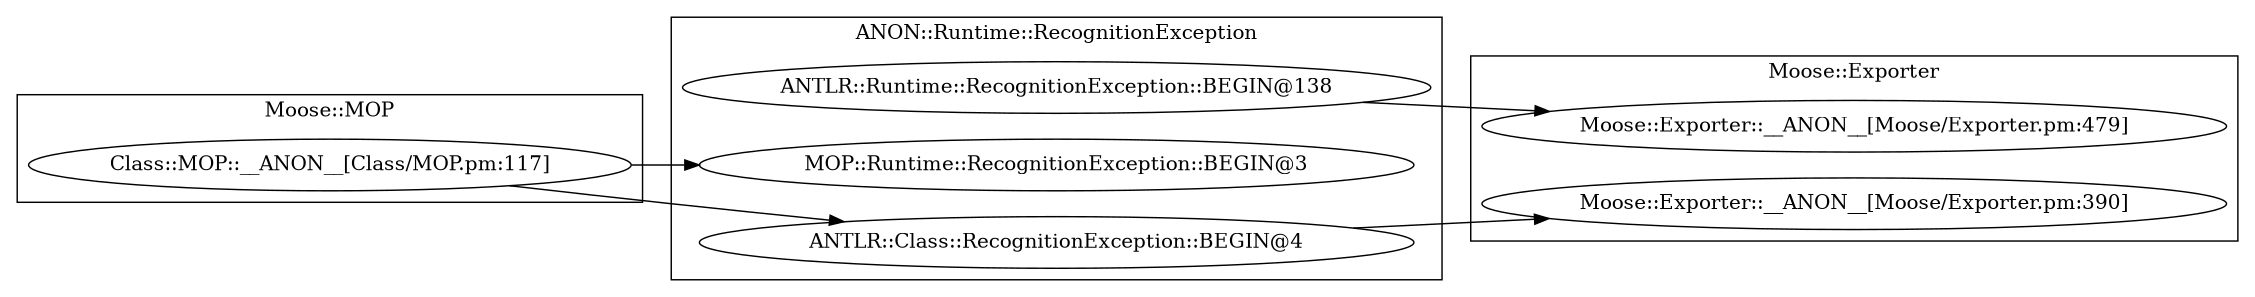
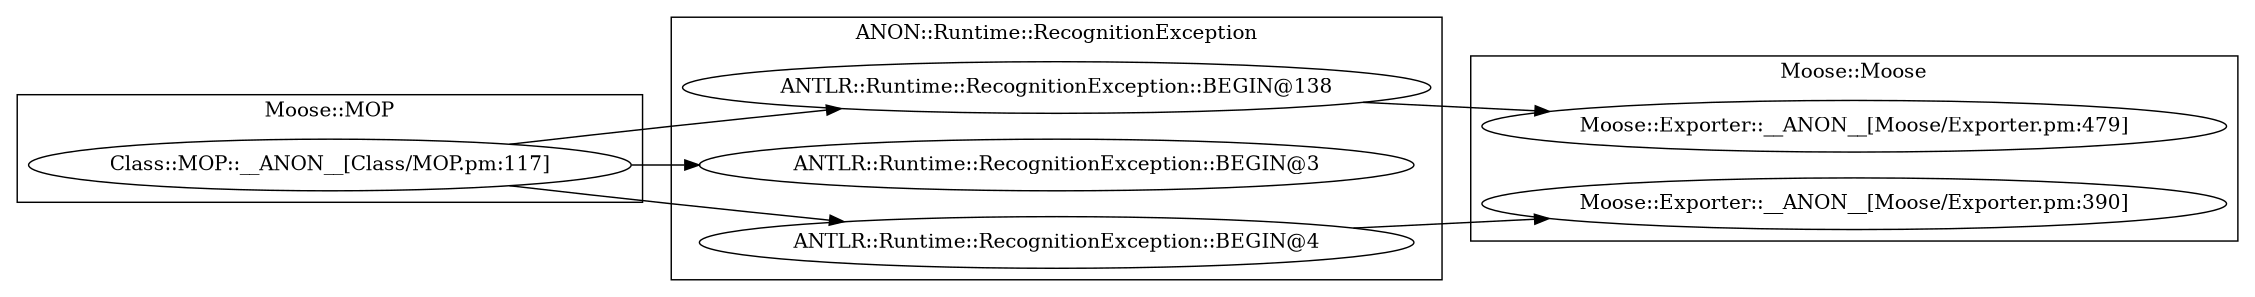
(1854, 72) -> (1854, 72)
none -> (660, 127)
(1057, 165) -> (1057, 165)
(1057, 242) -> (1057, 242)
